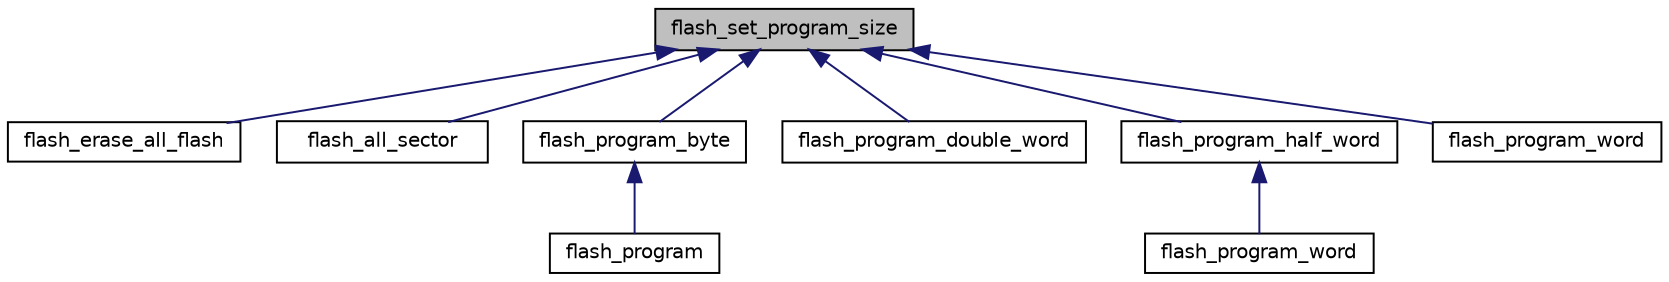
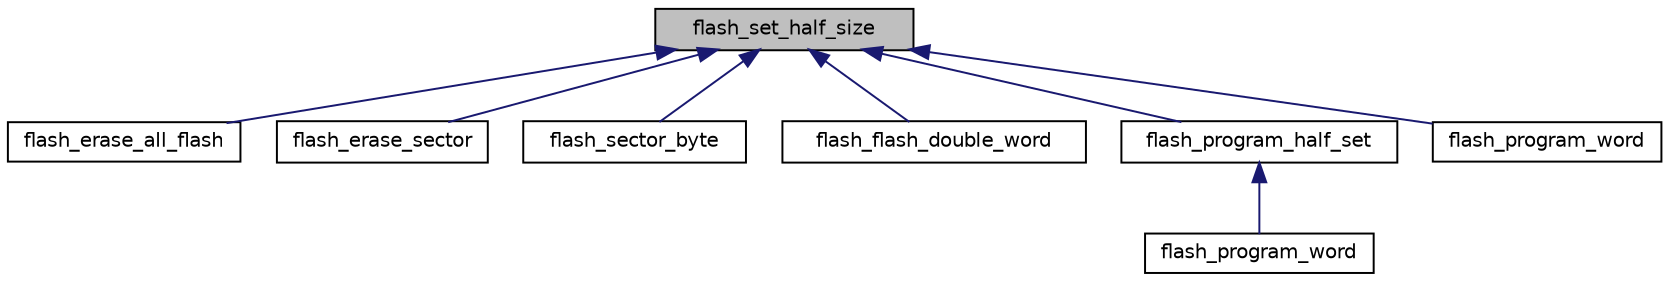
(784, 30) -> (784, 30)
(382, 142) -> (382, 142)
(635, 142) -> (635, 142)
(934, 142) -> (934, 142)
(1259, 142) -> (1259, 142)
(635, 253) -> none
